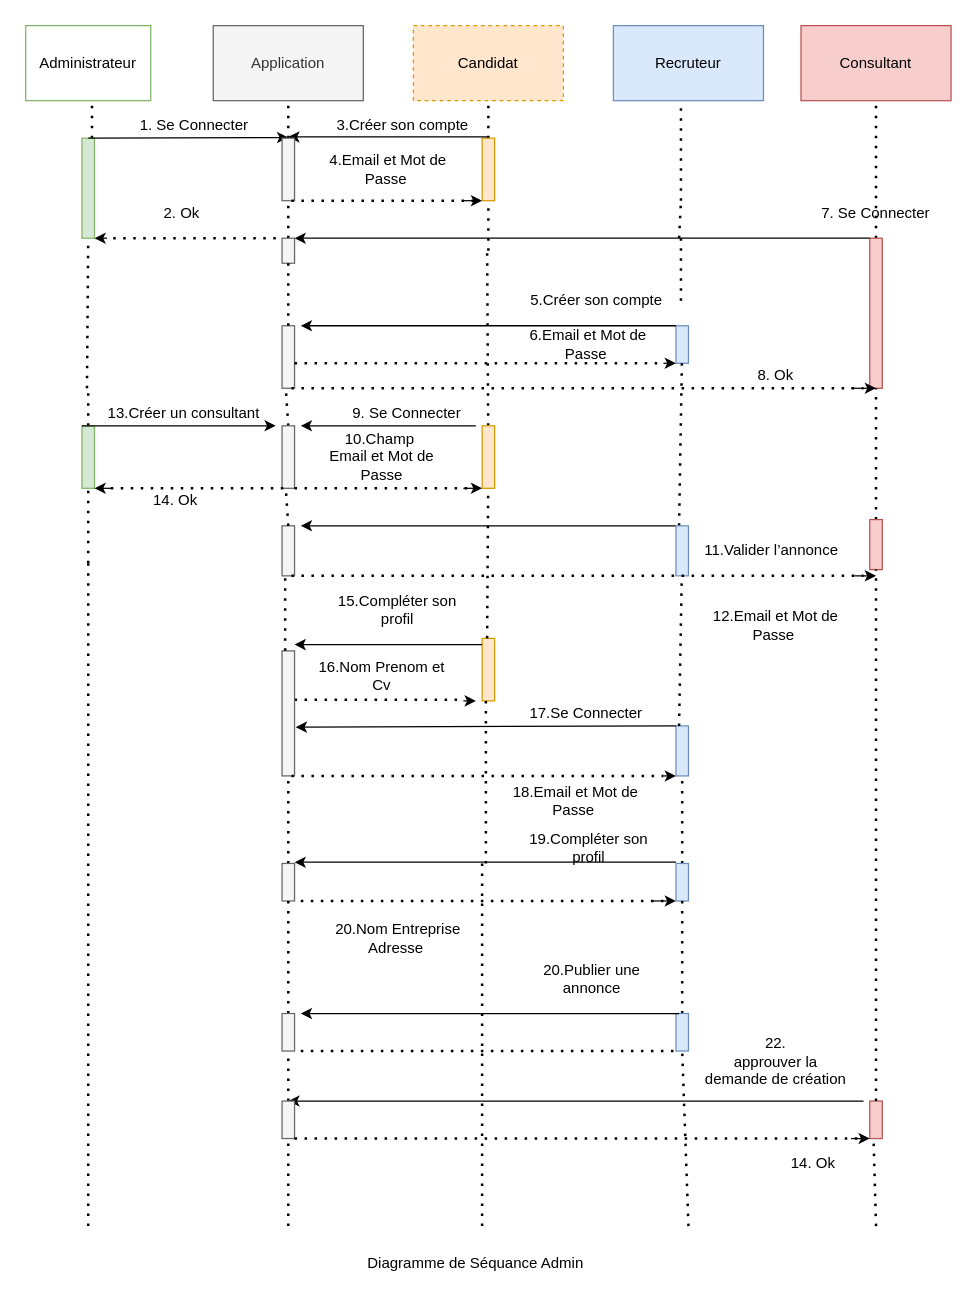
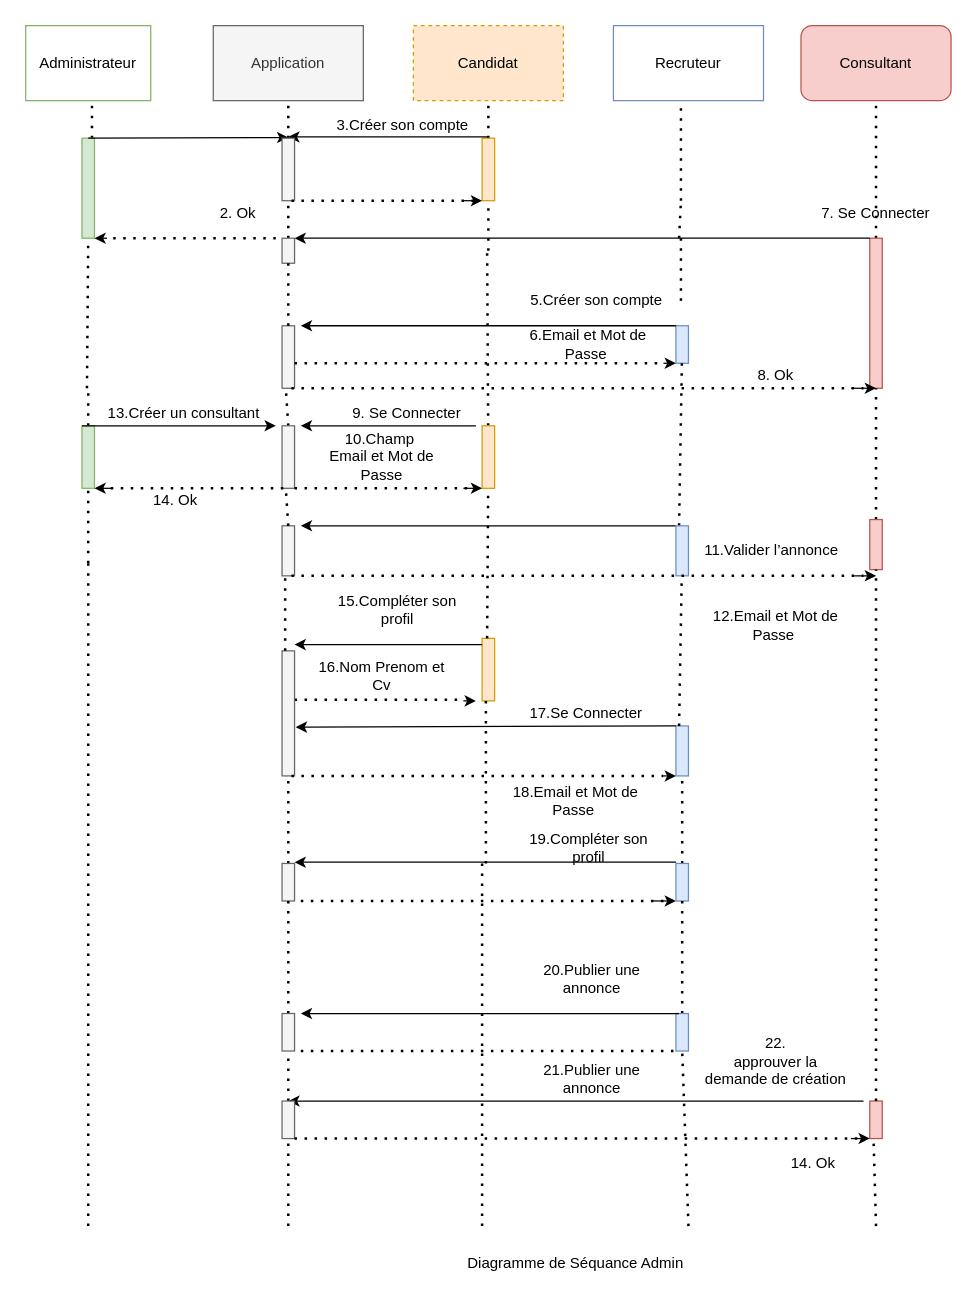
(688, 63) -> (688, 63)
(876, 63) -> (876, 63)
(194, 126) -> none
(388, 169) -> none
(182, 213) -> (238, 213)
(398, 938) -> none
none -> (591, 1088)
(476, 1263) -> (576, 1263)
